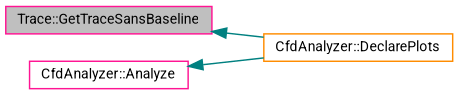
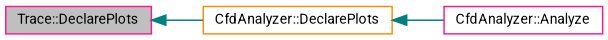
(109, 20) -> (79, 20)
(233, 61) -> (425, 20)
